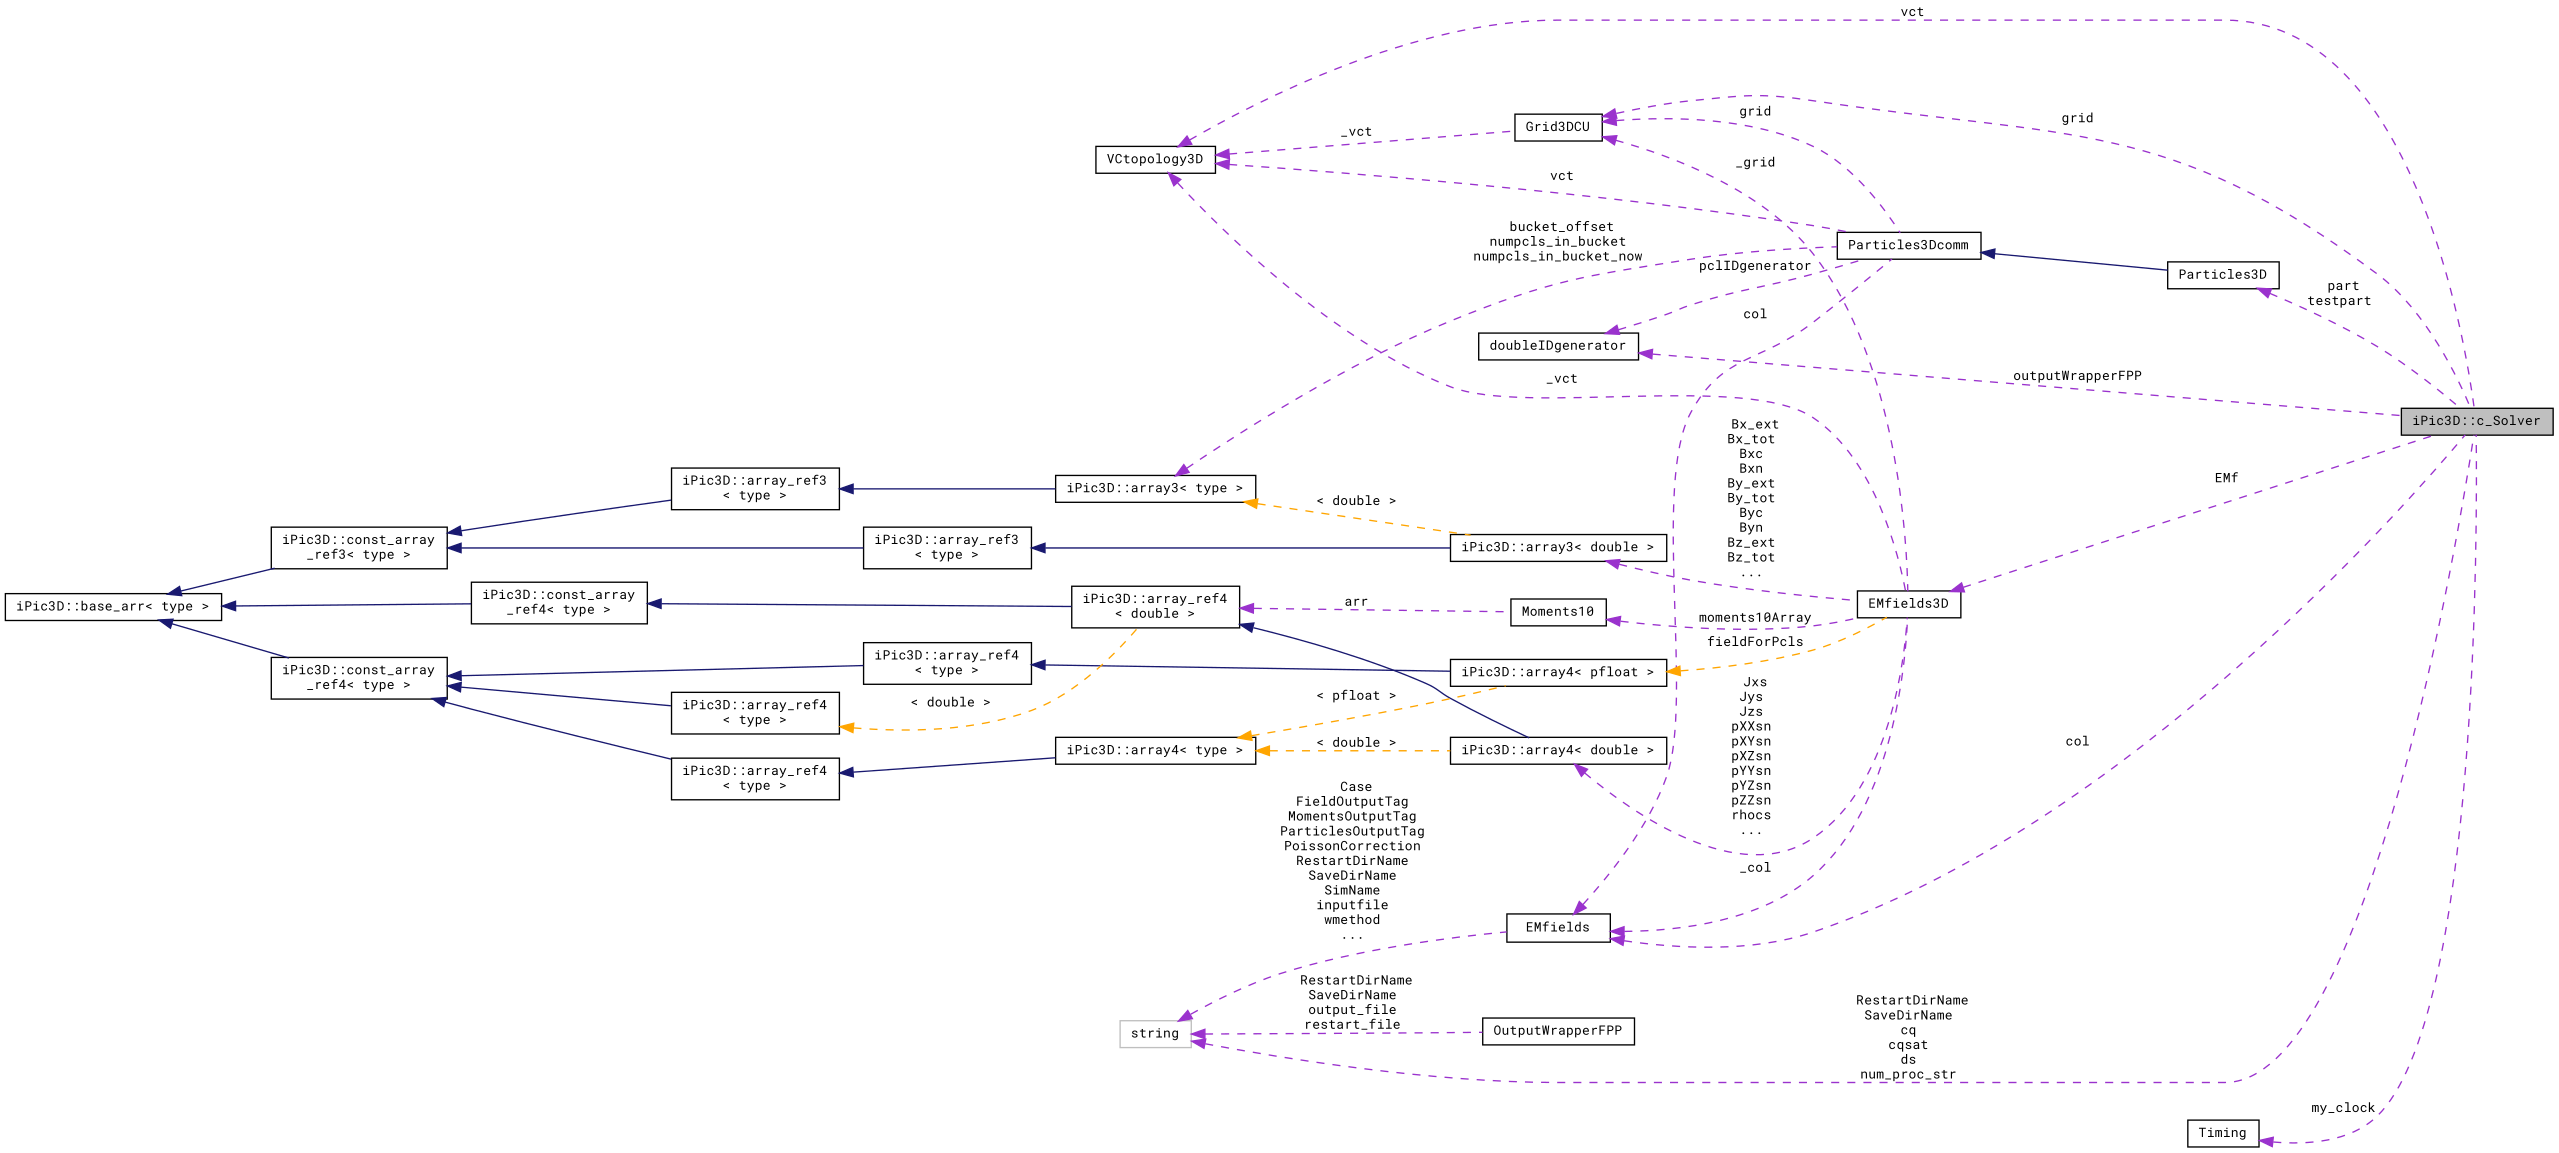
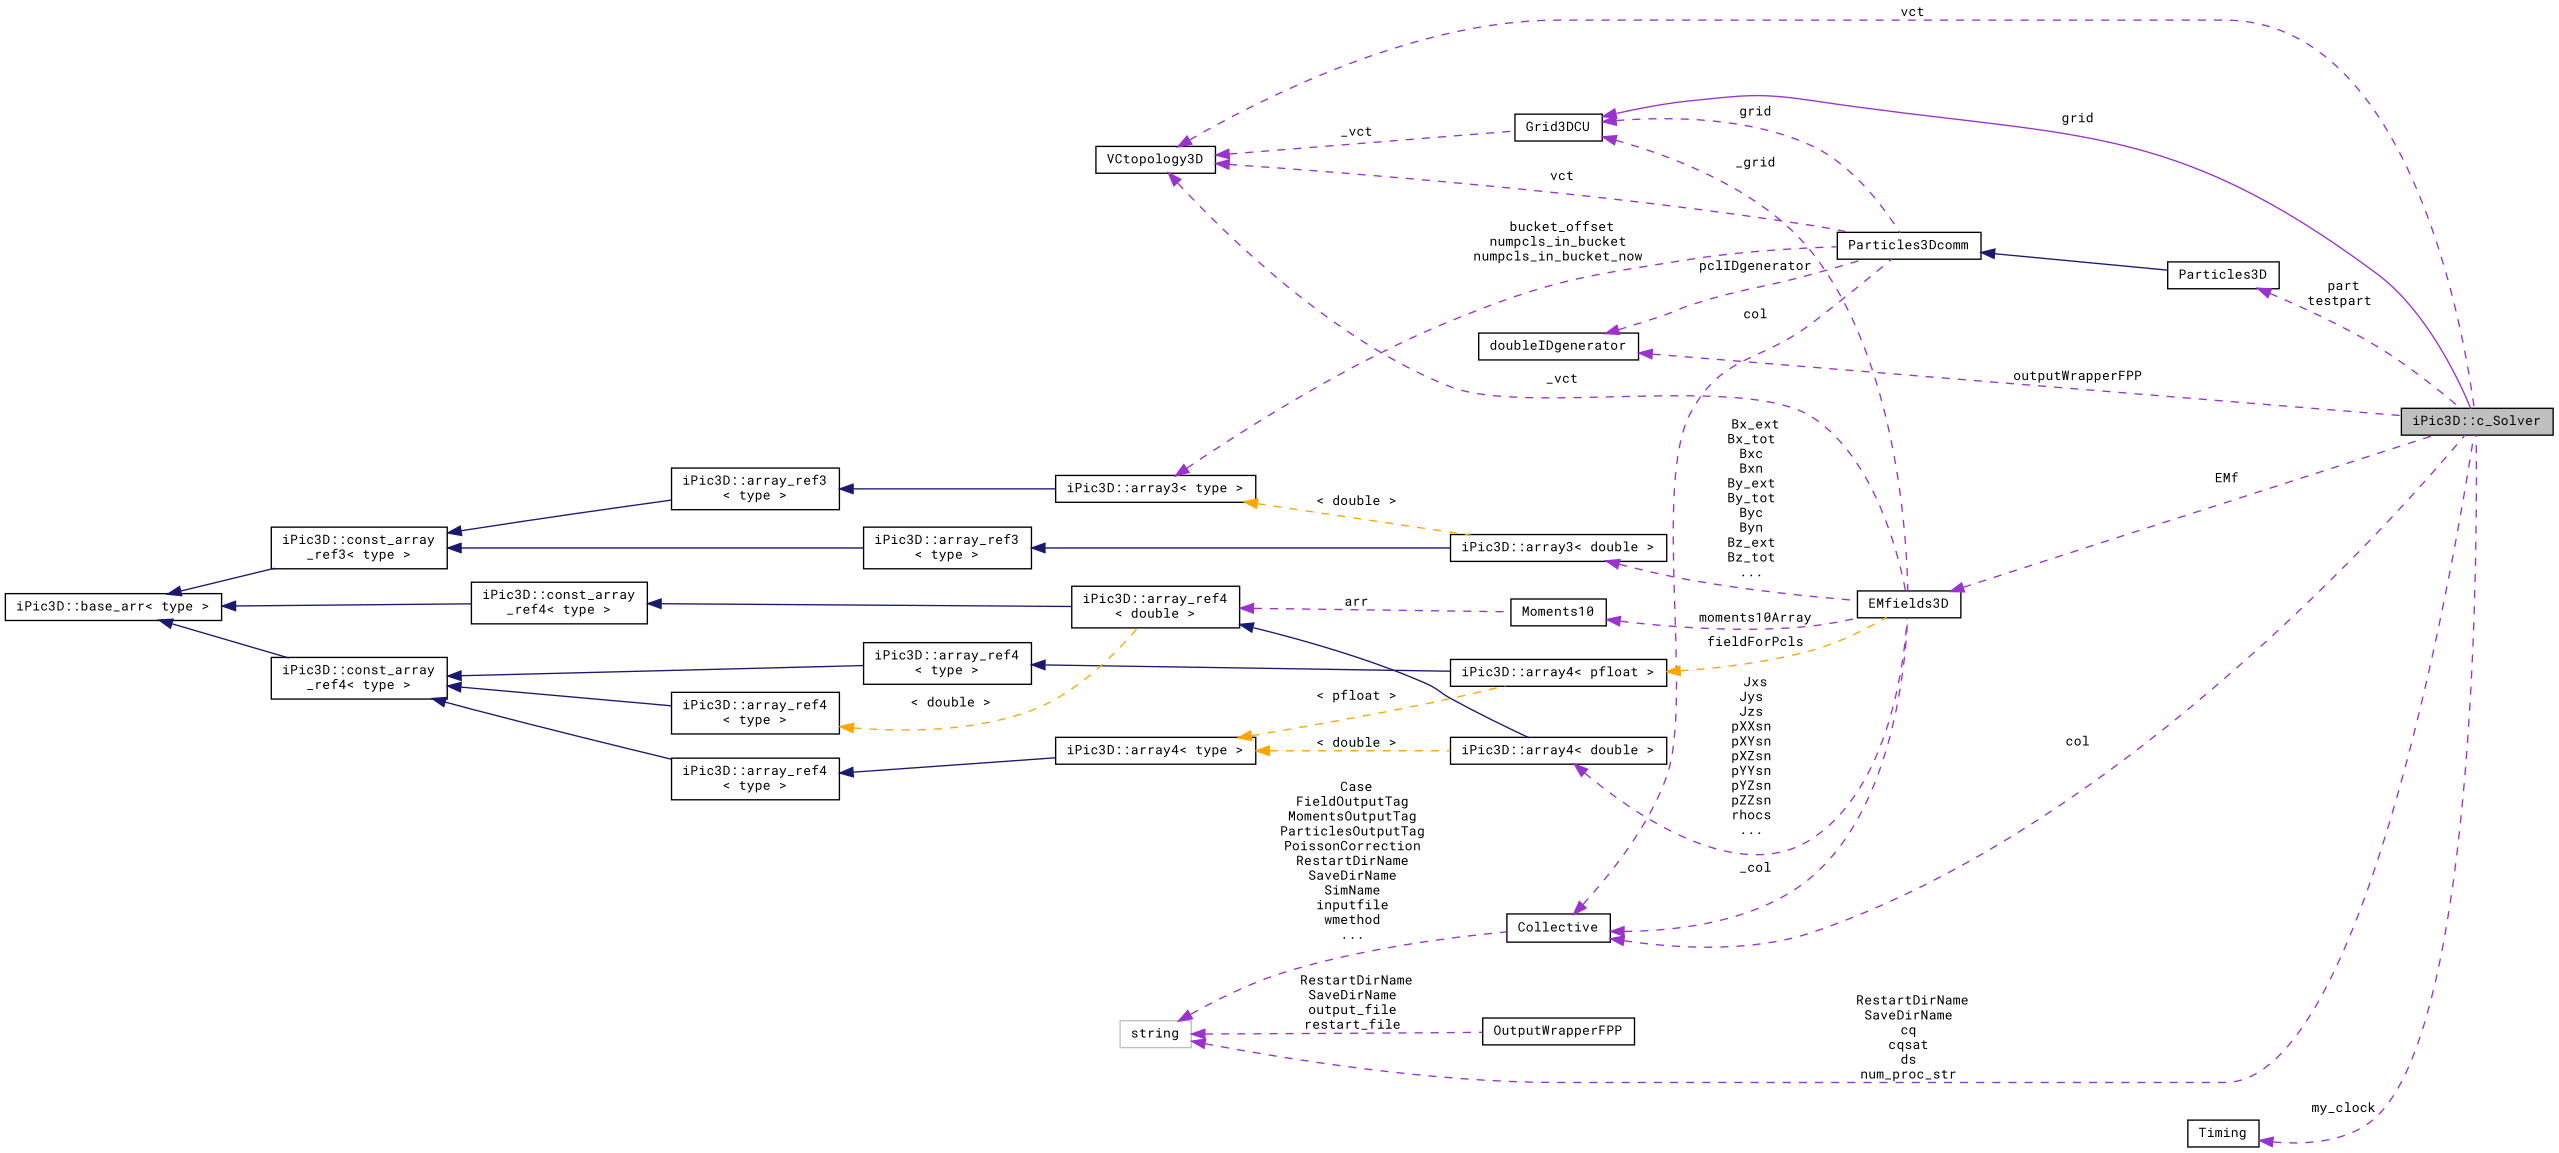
(2094, 140) -> (2094, 140)
(1559, 928) -> (1559, 928)
